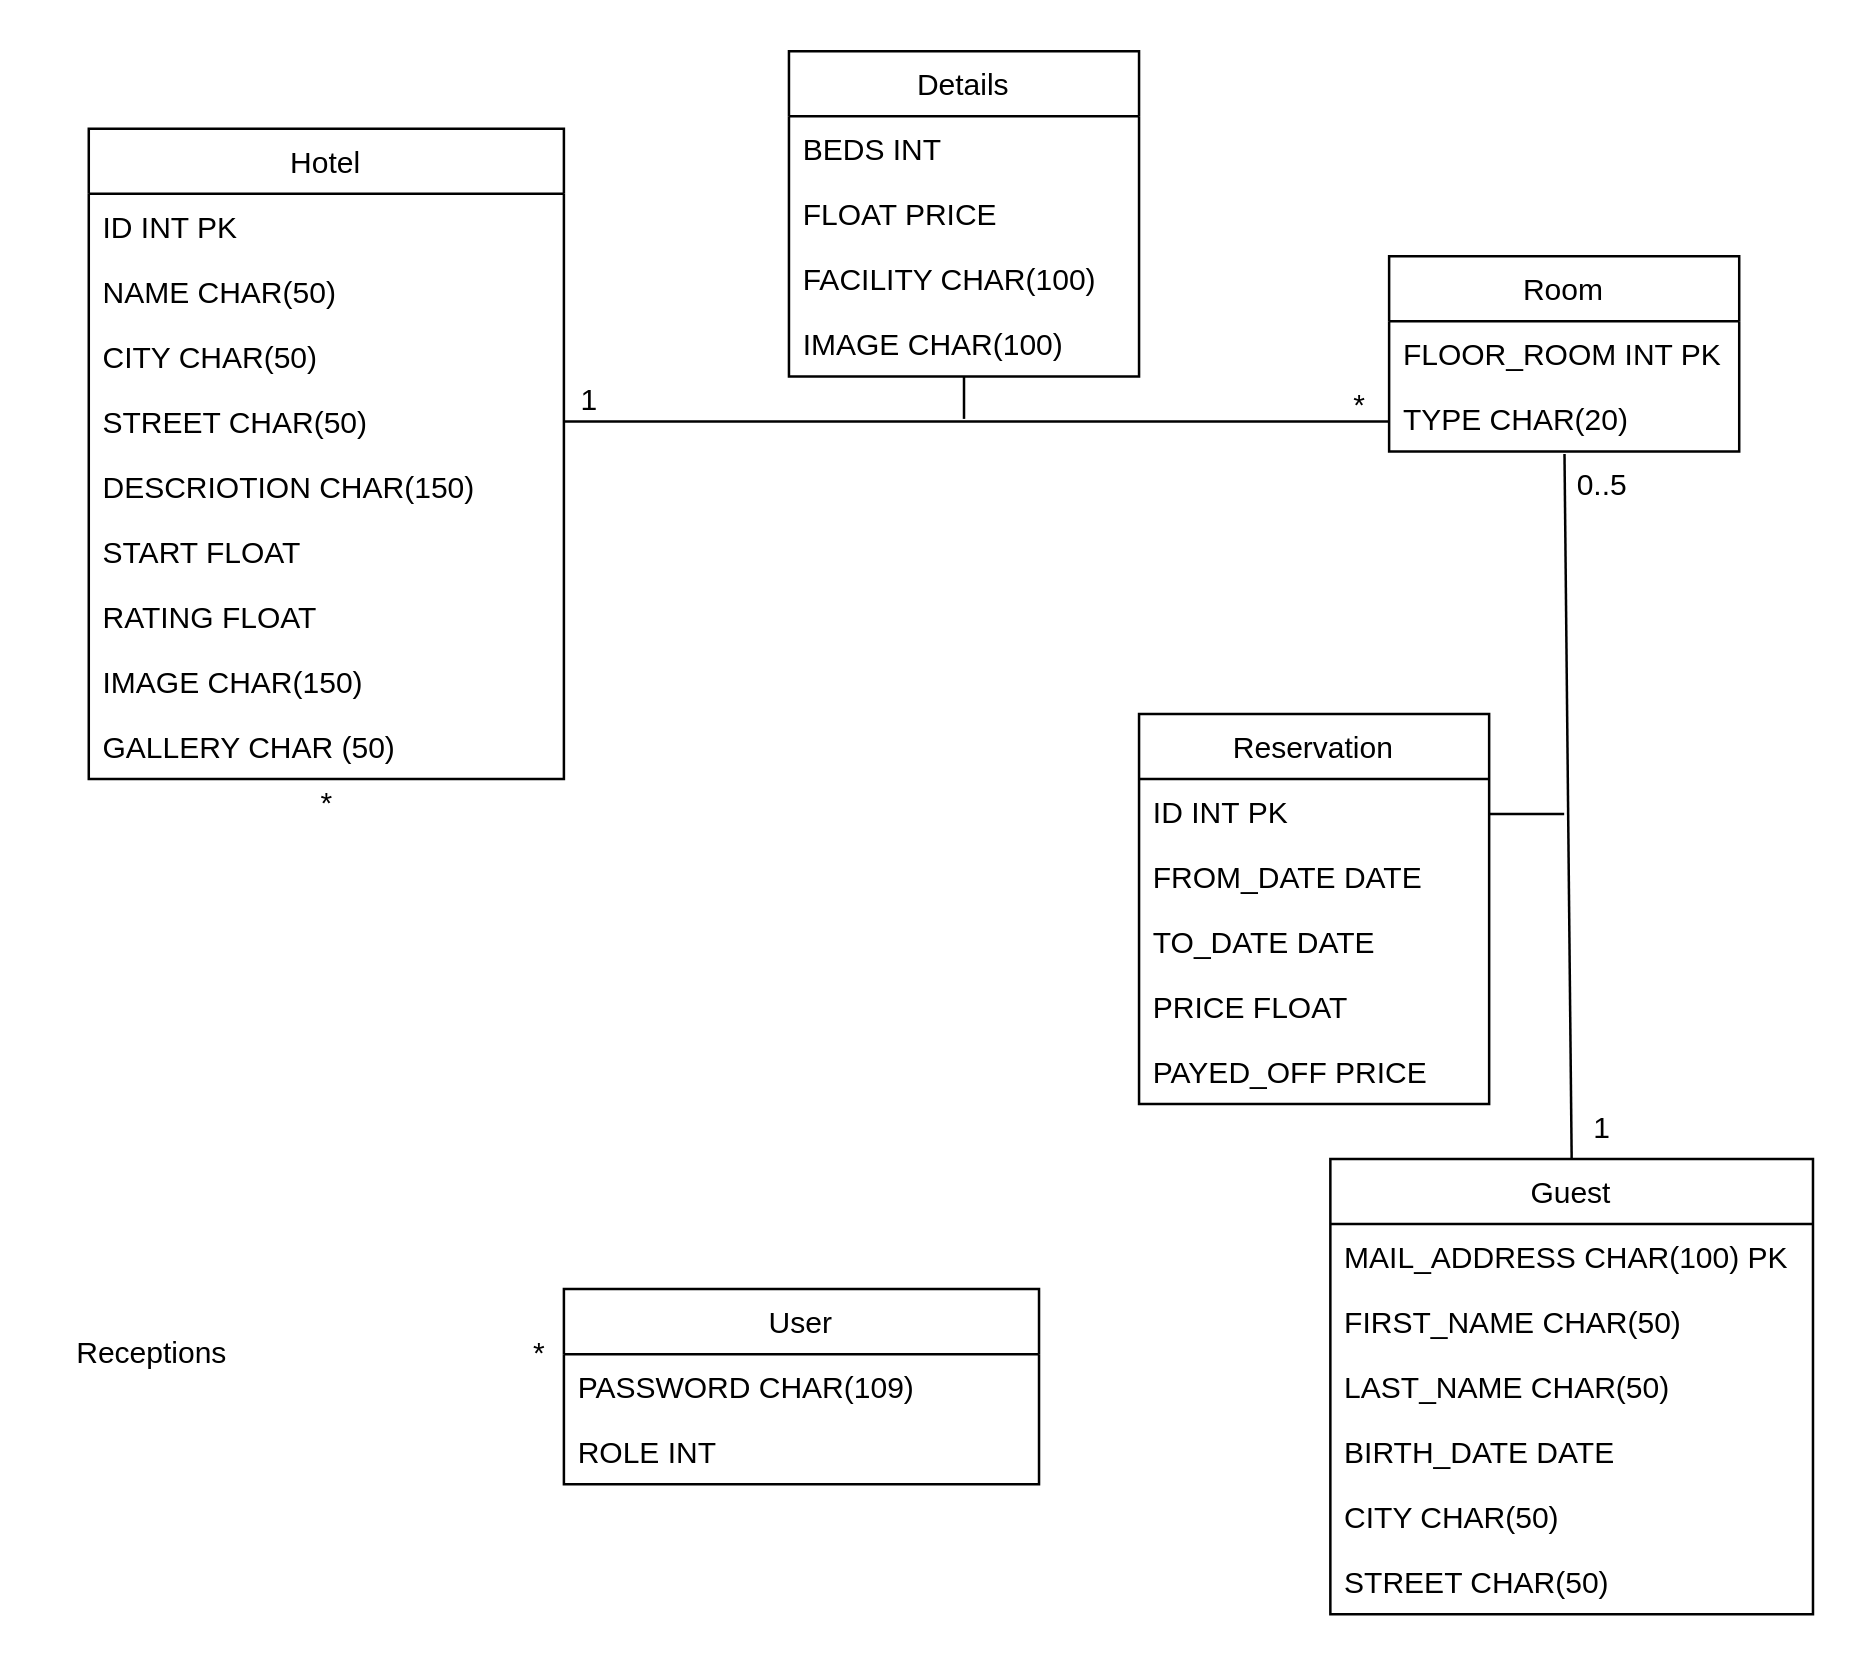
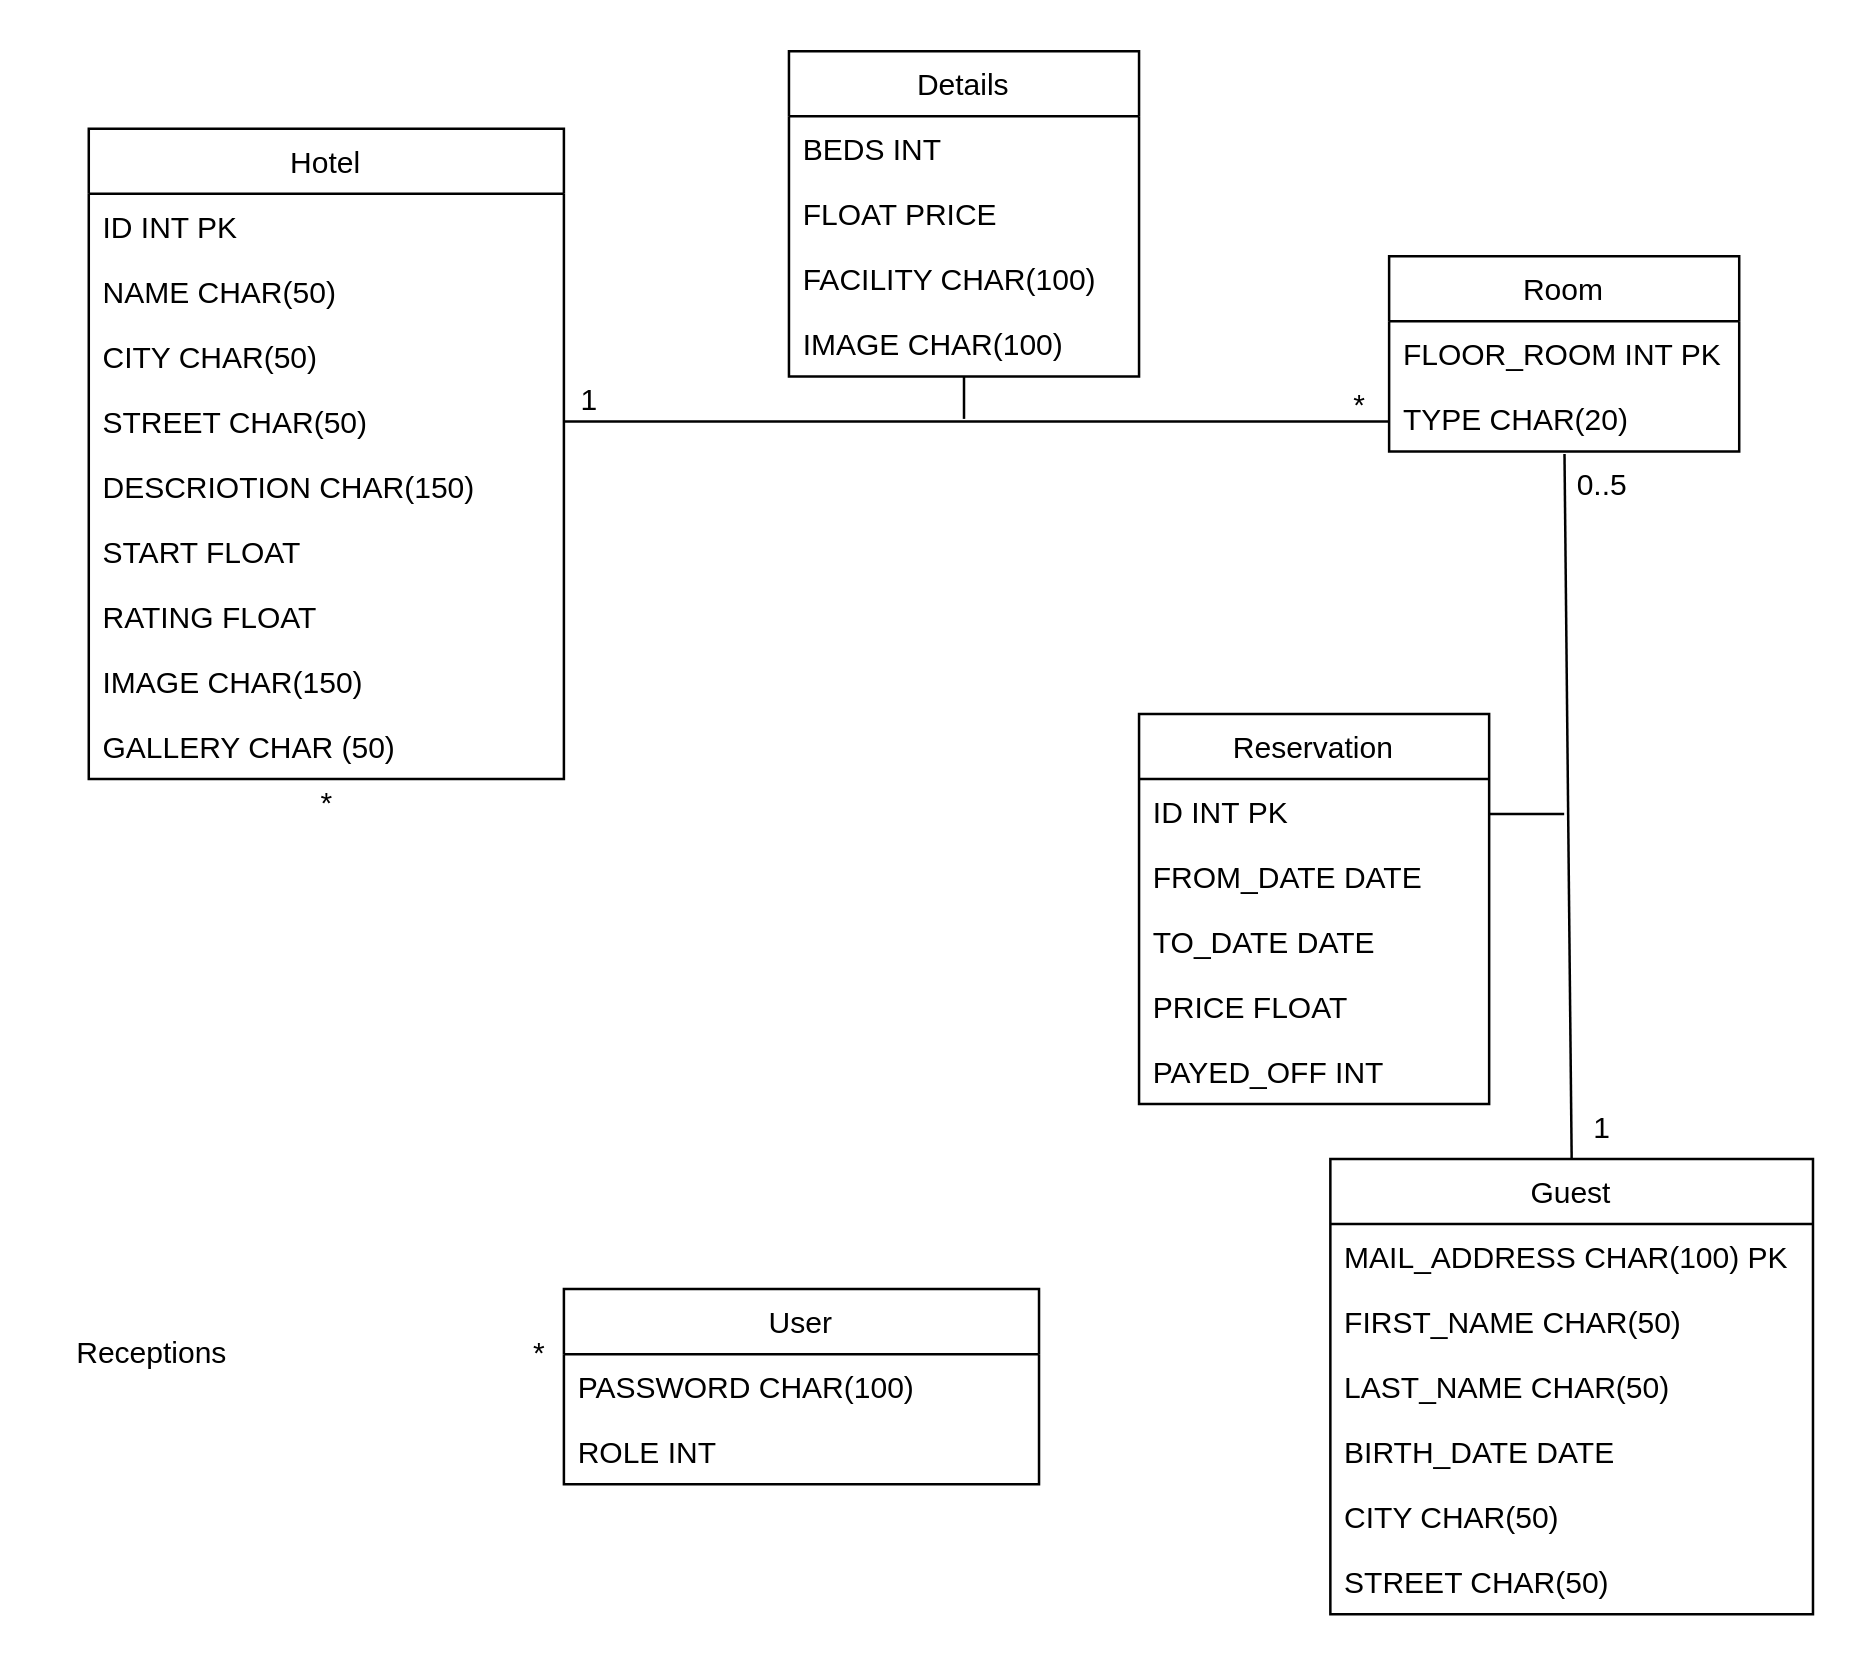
(1275, 1073) -> (1258, 1073)
(725, 1388) -> (725, 1388)
